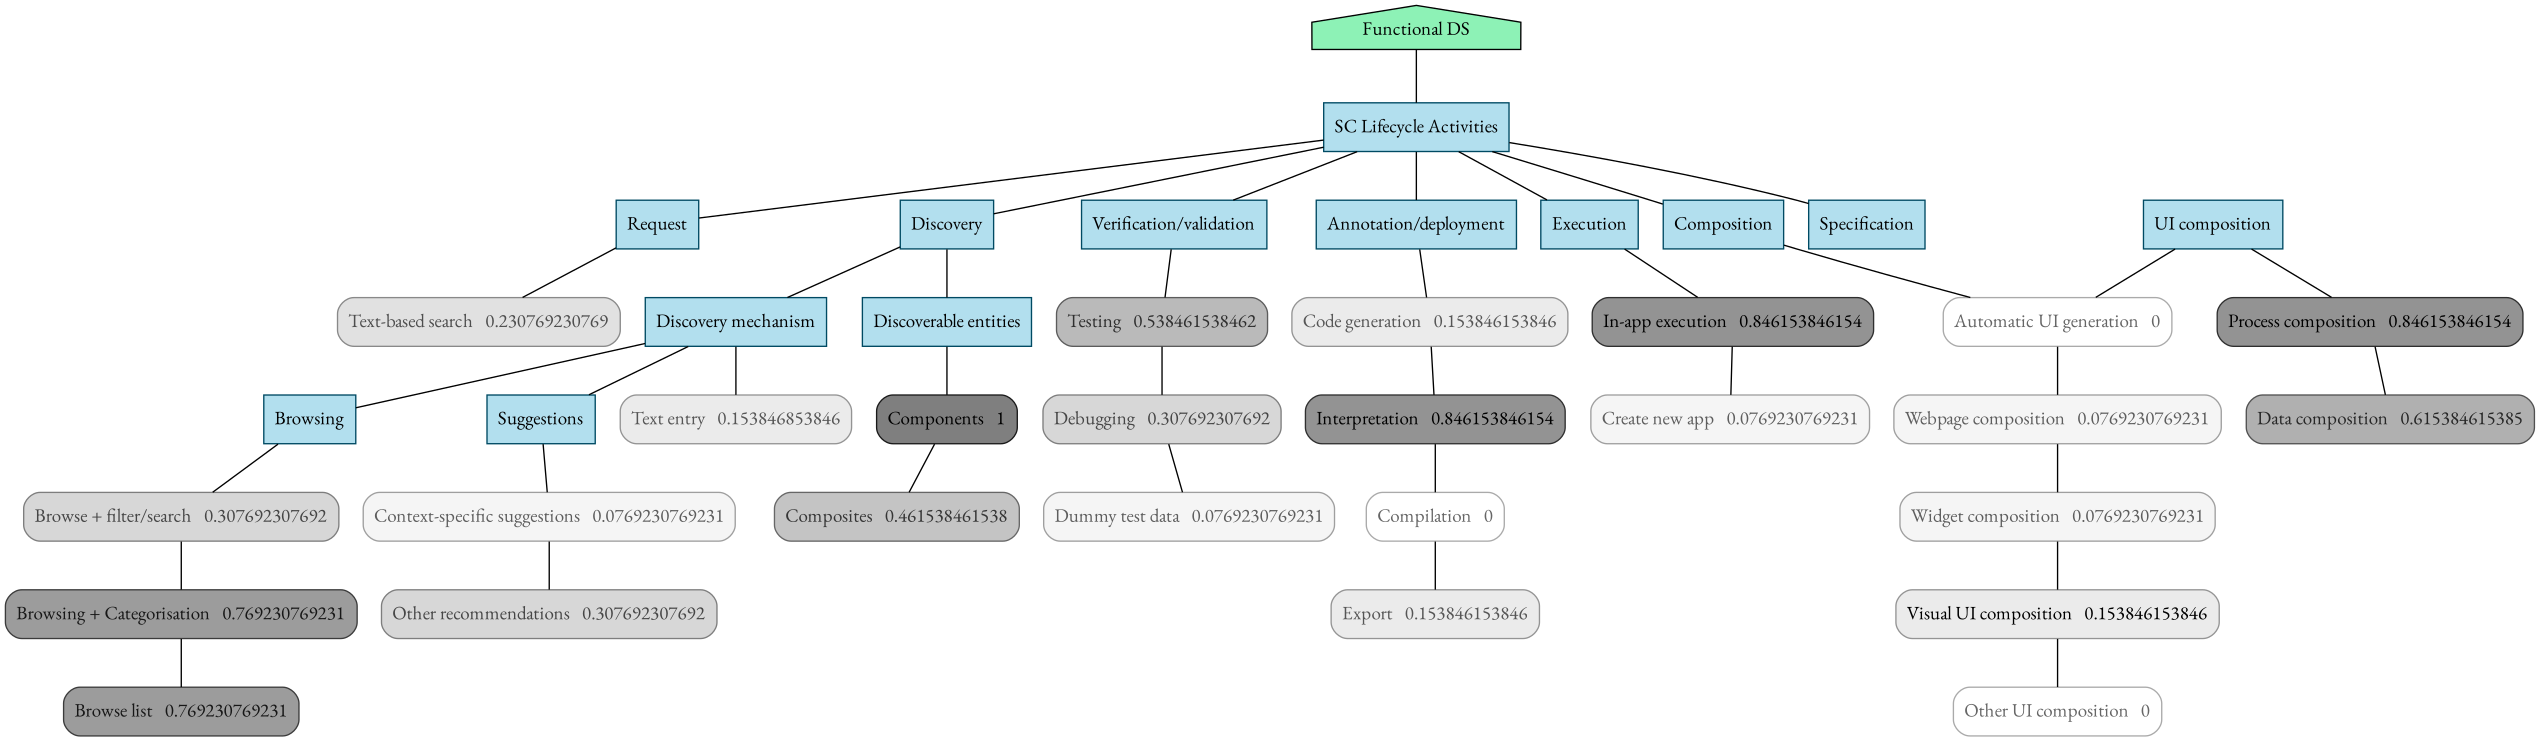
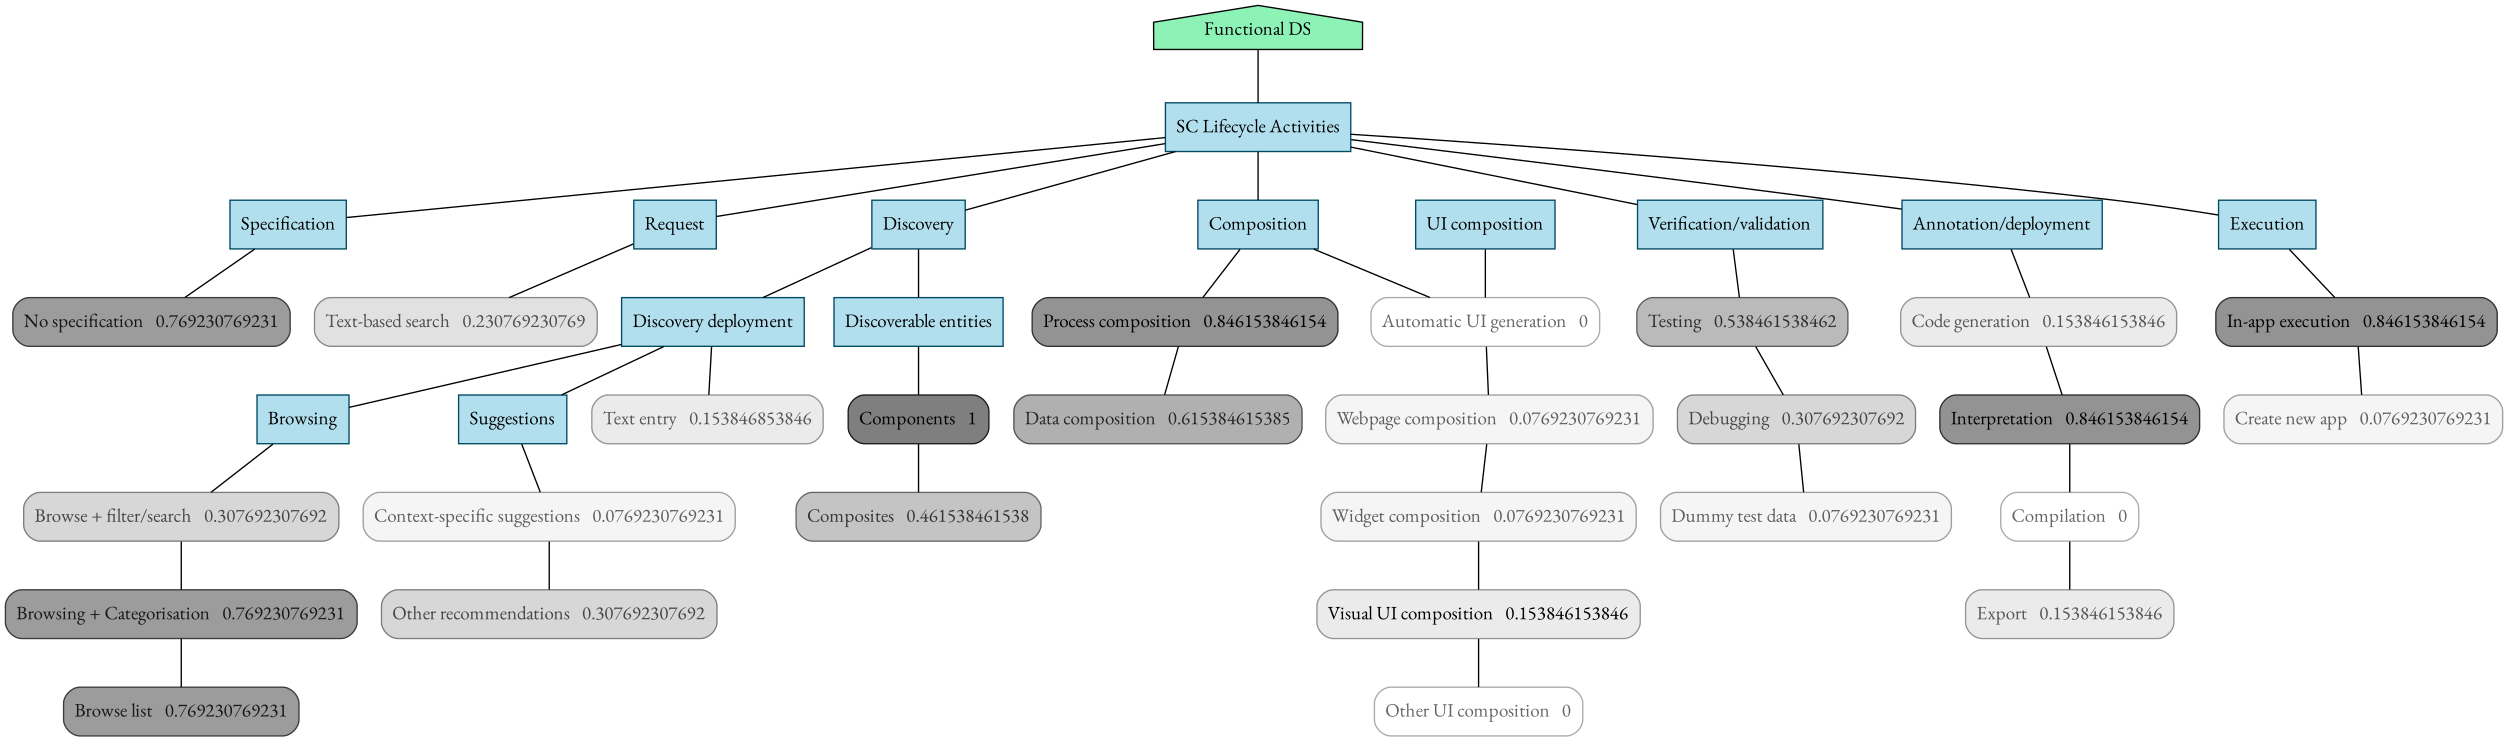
(2292, 273) -> (1221, 273)
none -> (152, 322)
(736, 322) -> (713, 322)
